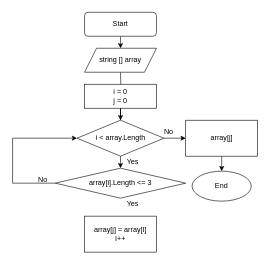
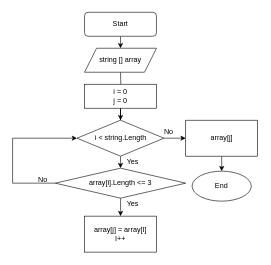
(121, 138) -> (121, 138)
none -> (120, 205)
